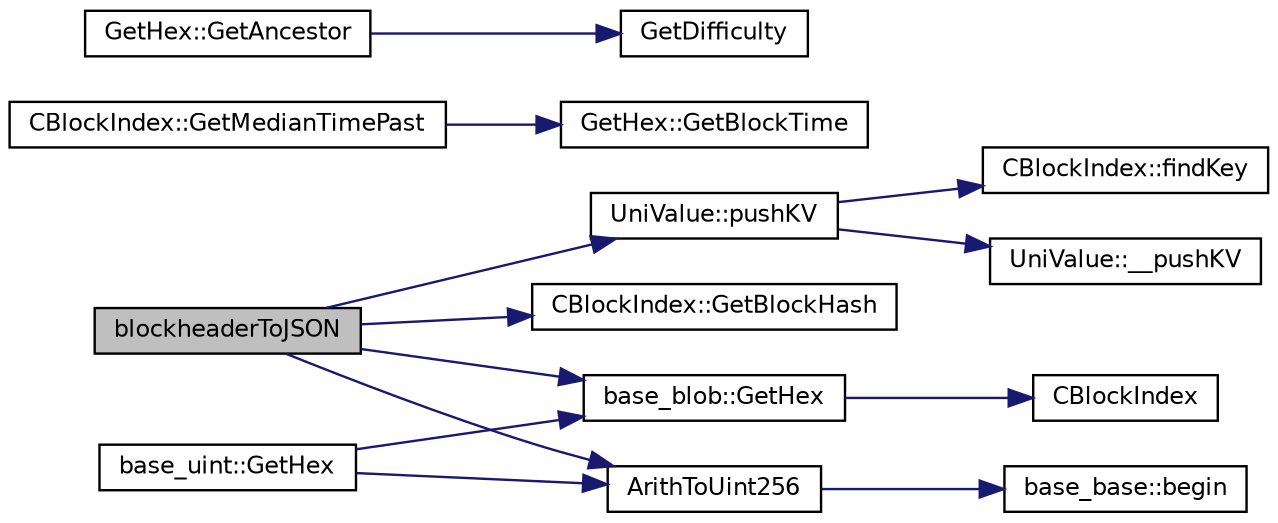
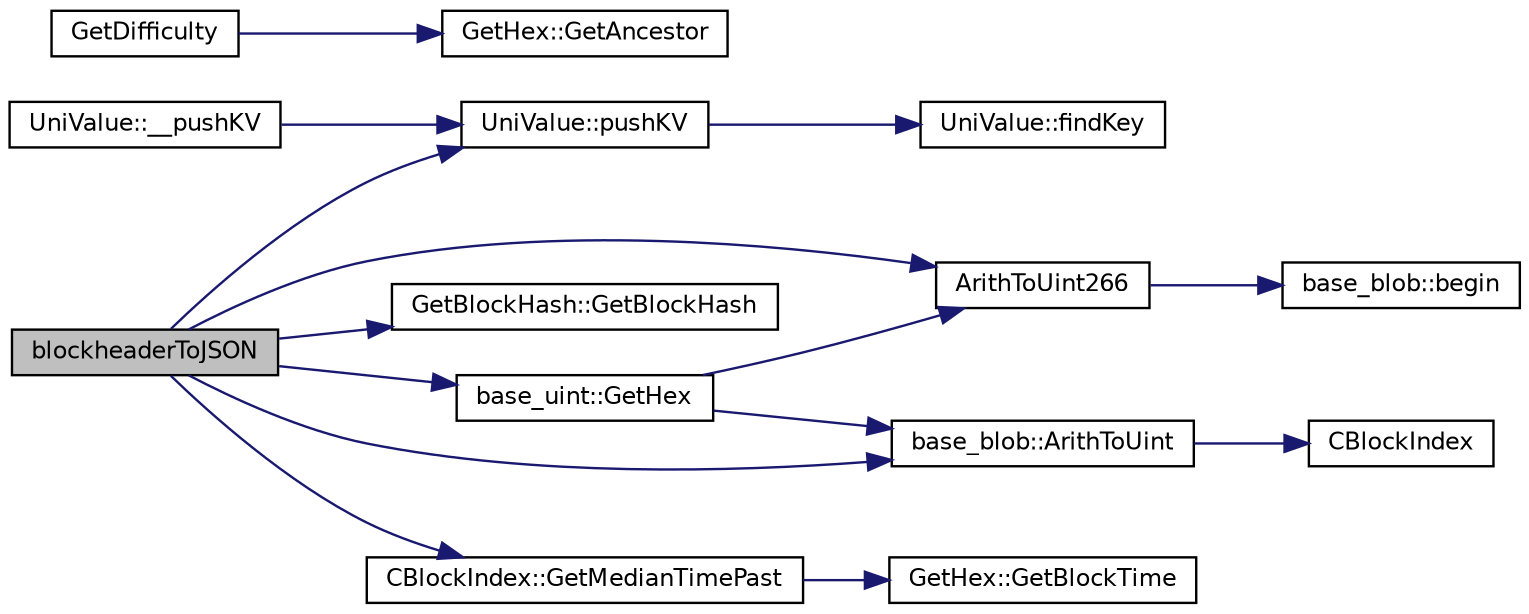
(484, 34) -> (328, 34)
(1125, 170) -> (1043, 125)
(902, 237) -> (359, 125)
(714, 307) -> (585, 307)
none -> (356, 374)
(714, 398) -> (1043, 443)
none -> (295, 479)
(714, 489) -> (1043, 285)
(1125, 489) -> (1401, 285)
